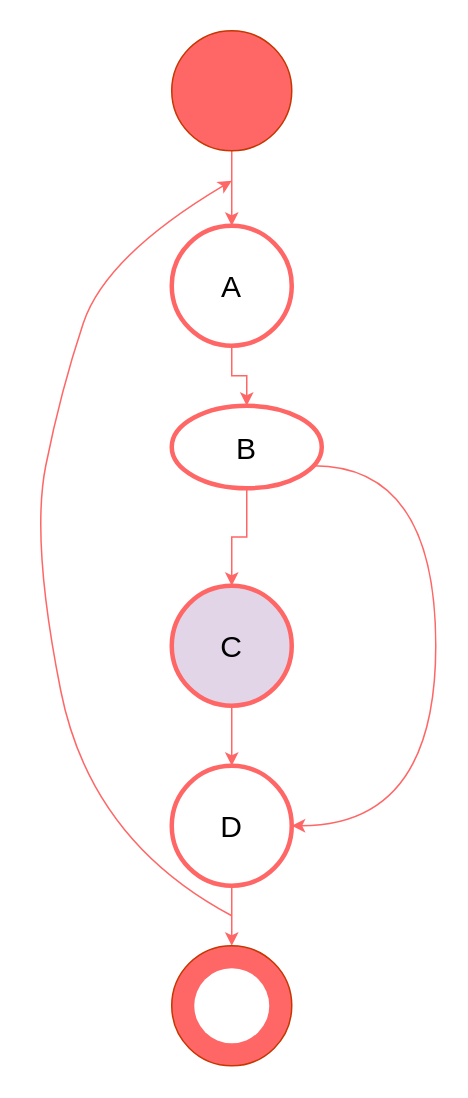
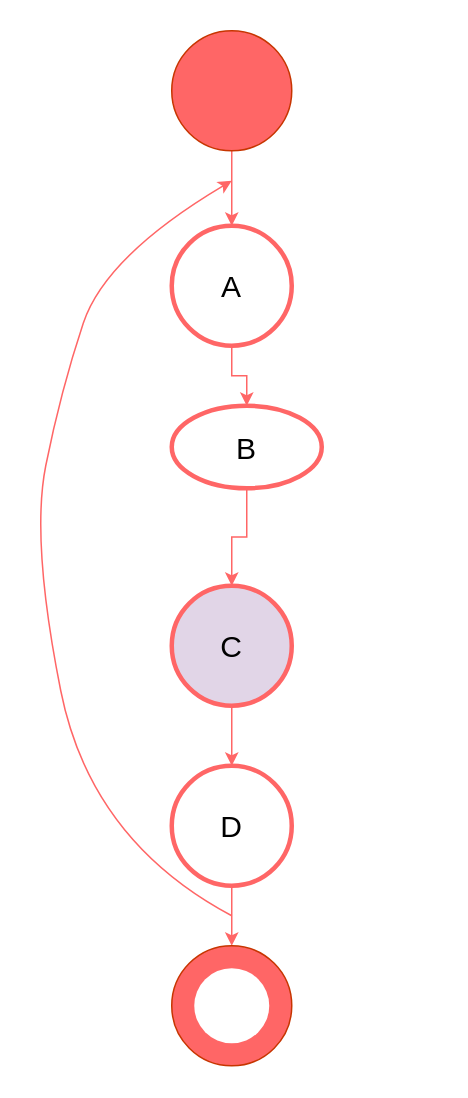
(436, 650) -> none
